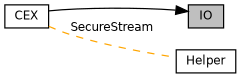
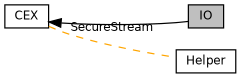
(112, 8) -> (125, 25)
